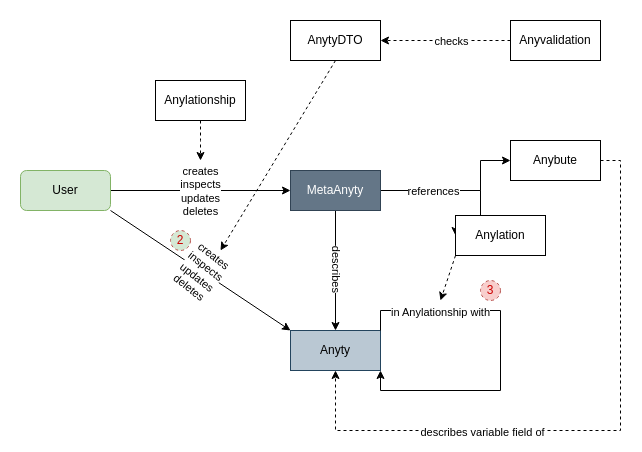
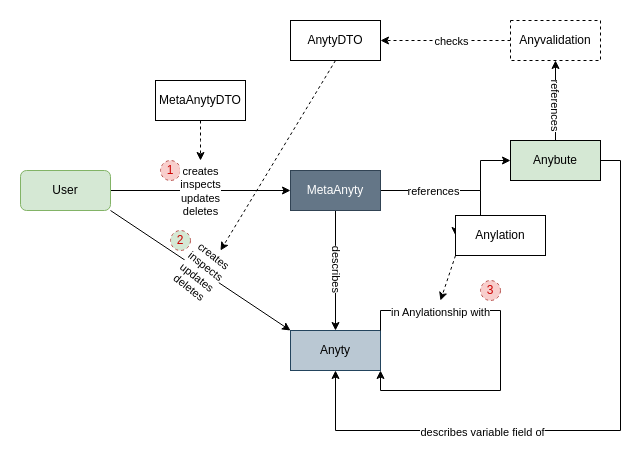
(556, 41) -> (556, 41)
(201, 101) -> (201, 101)
none -> (556, 104)
(556, 161) -> (556, 161)
none -> (171, 171)
(621, 325) -> (621, 325)
